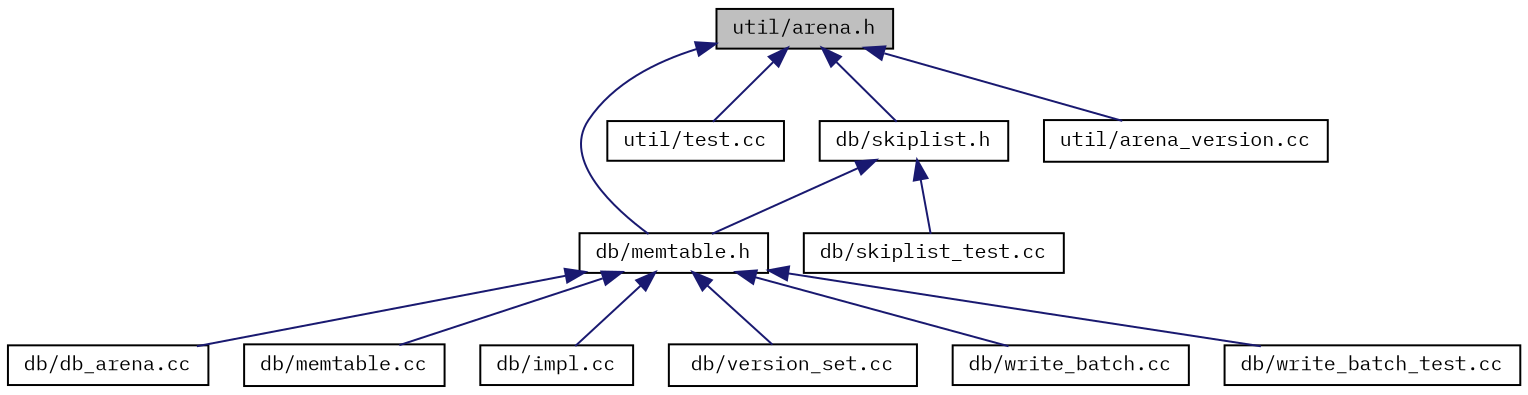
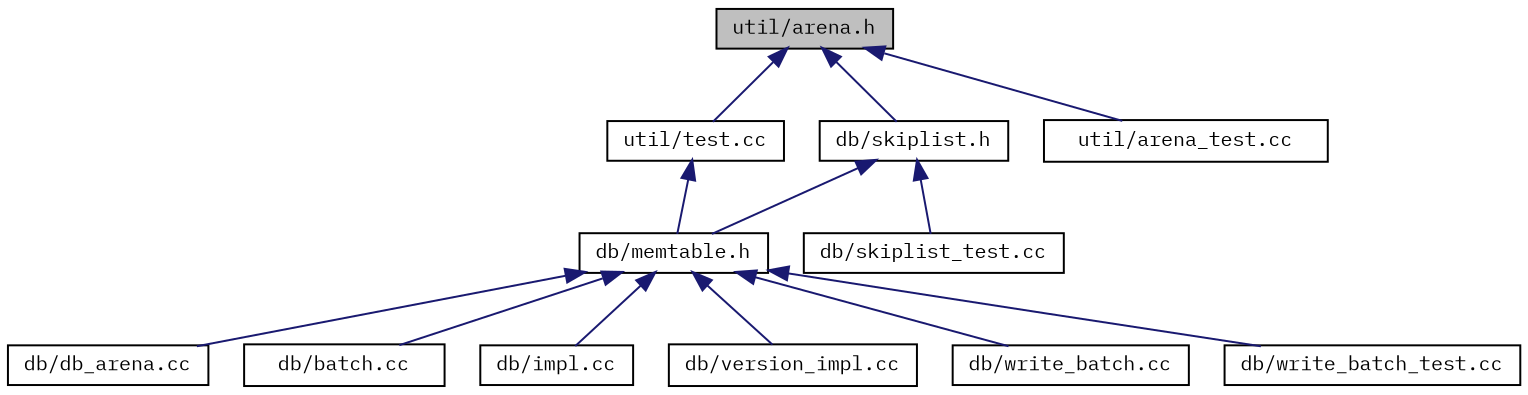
(587, 124) -> (683, 207)
(1186, 141) -> (1186, 141)
(344, 365) -> (344, 365)
(793, 365) -> (793, 365)
